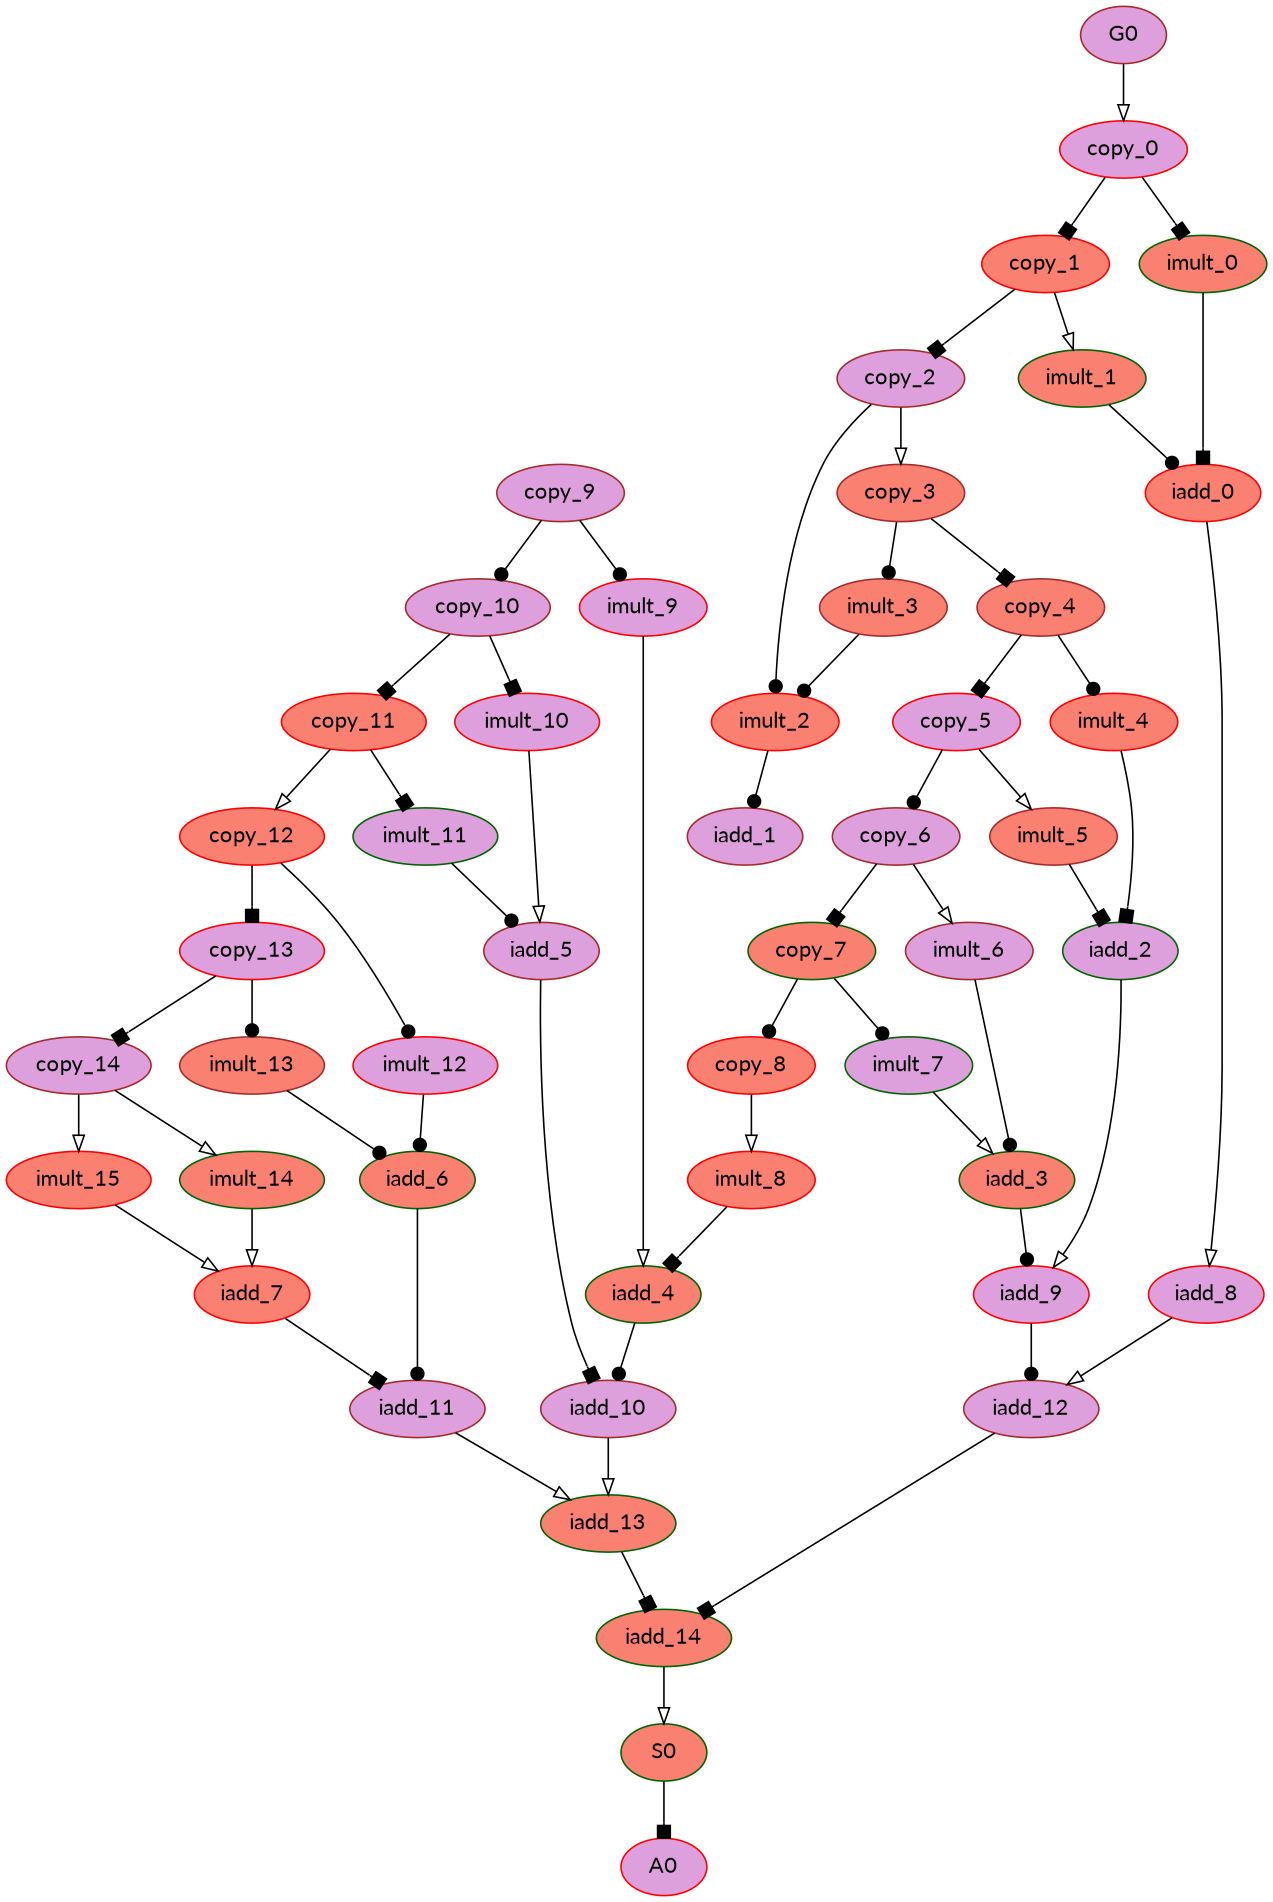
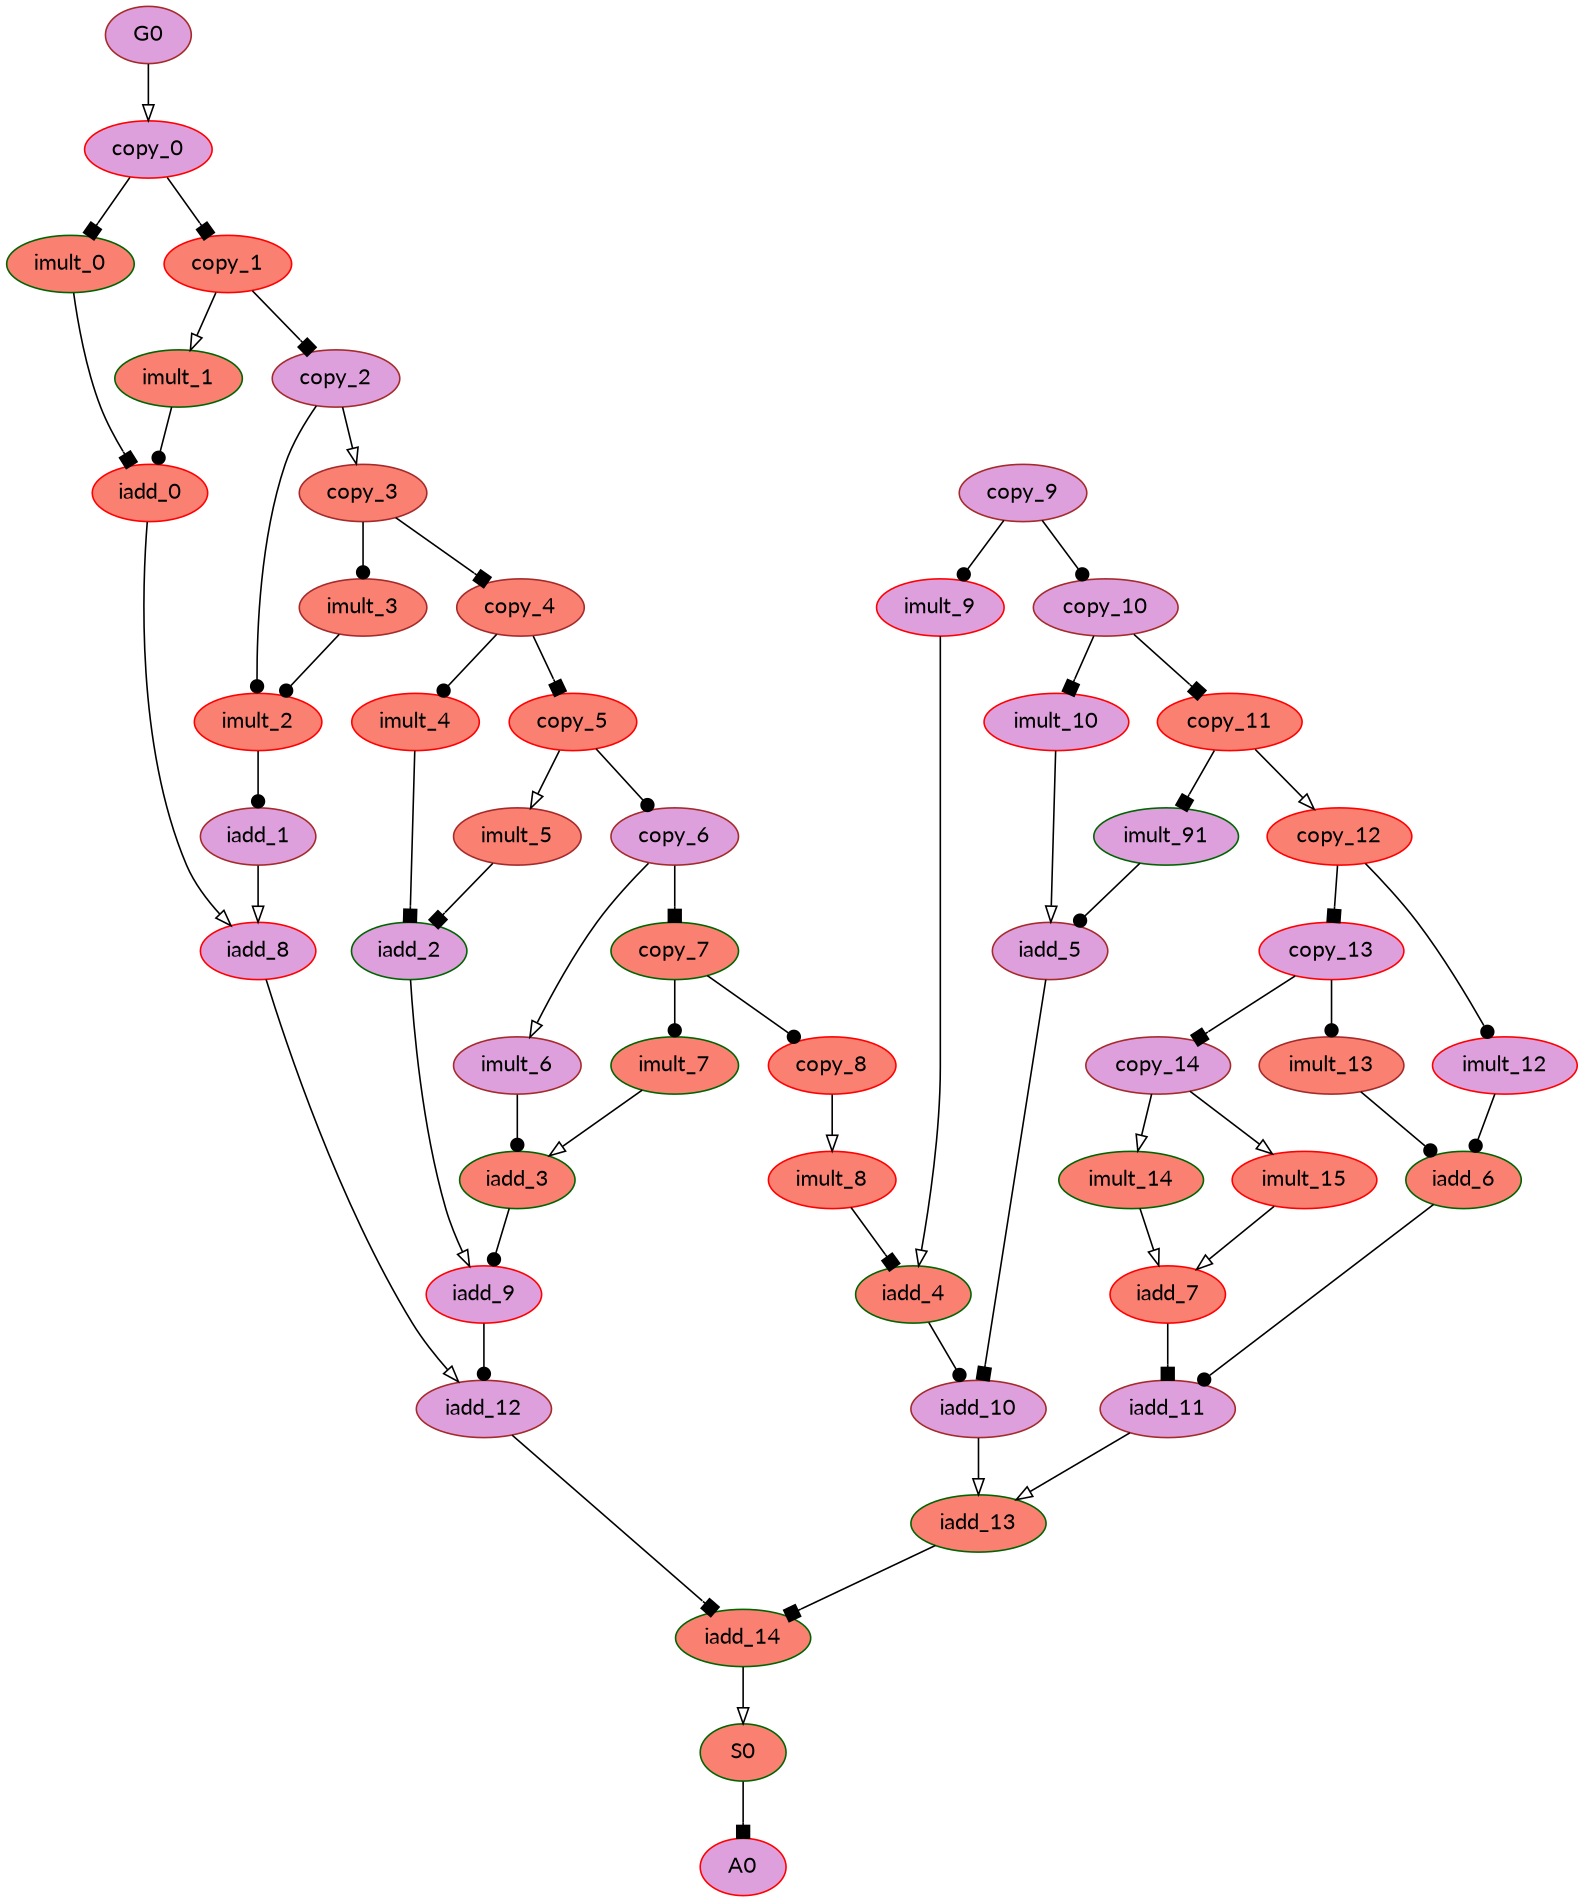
(957, 722) -> (573, 722)
(425, 836) -> (1166, 836)
none -> (258, 886)
(909, 1065) -> (675, 1065)
